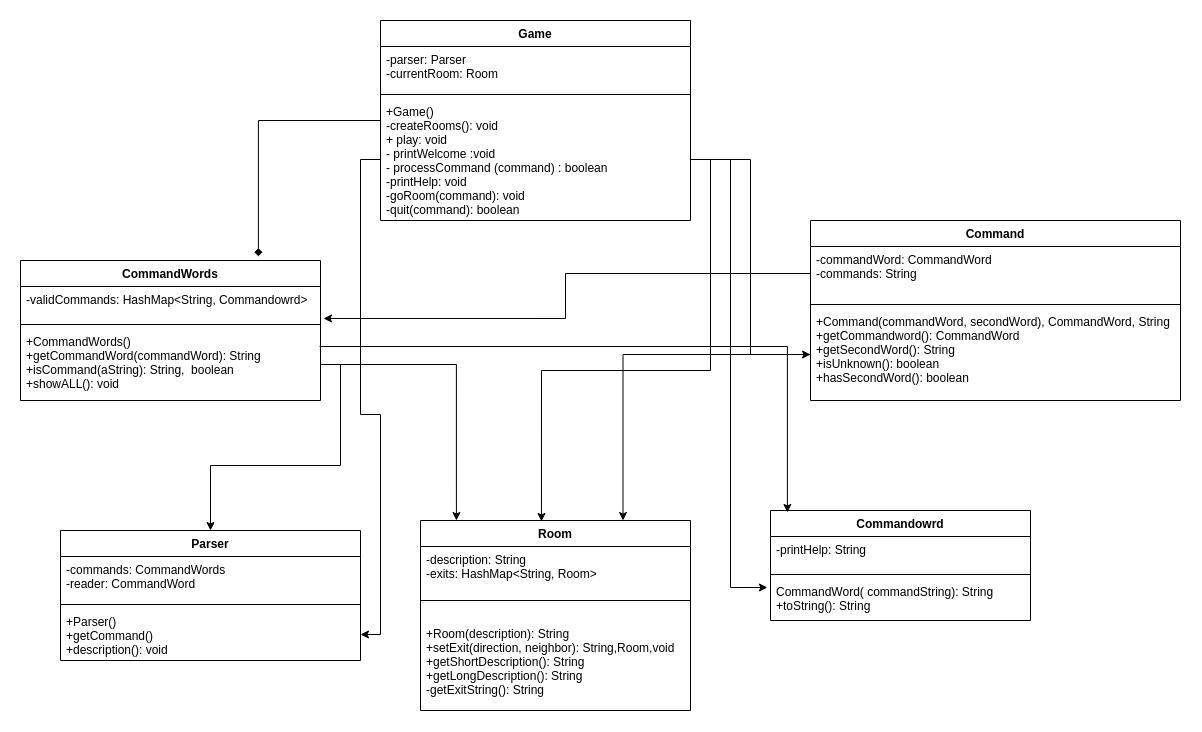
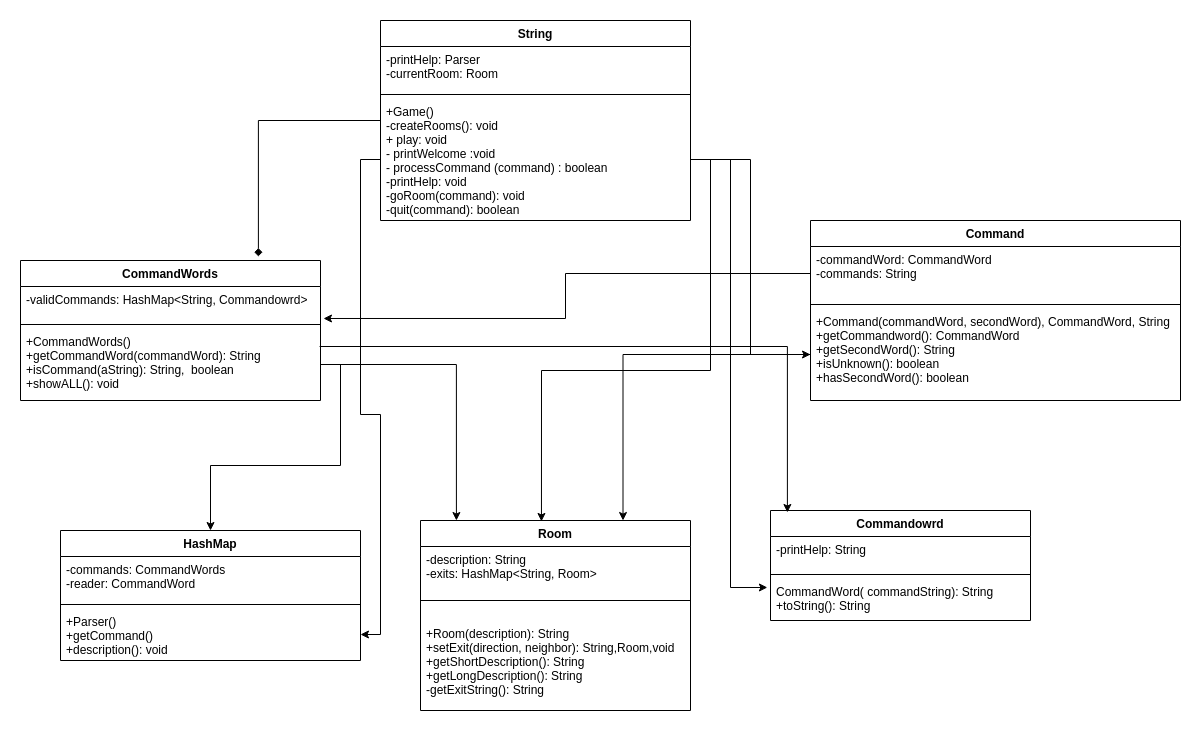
(535, 34) -> (535, 34)
(433, 60) -> (440, 60)
(210, 544) -> (210, 544)
